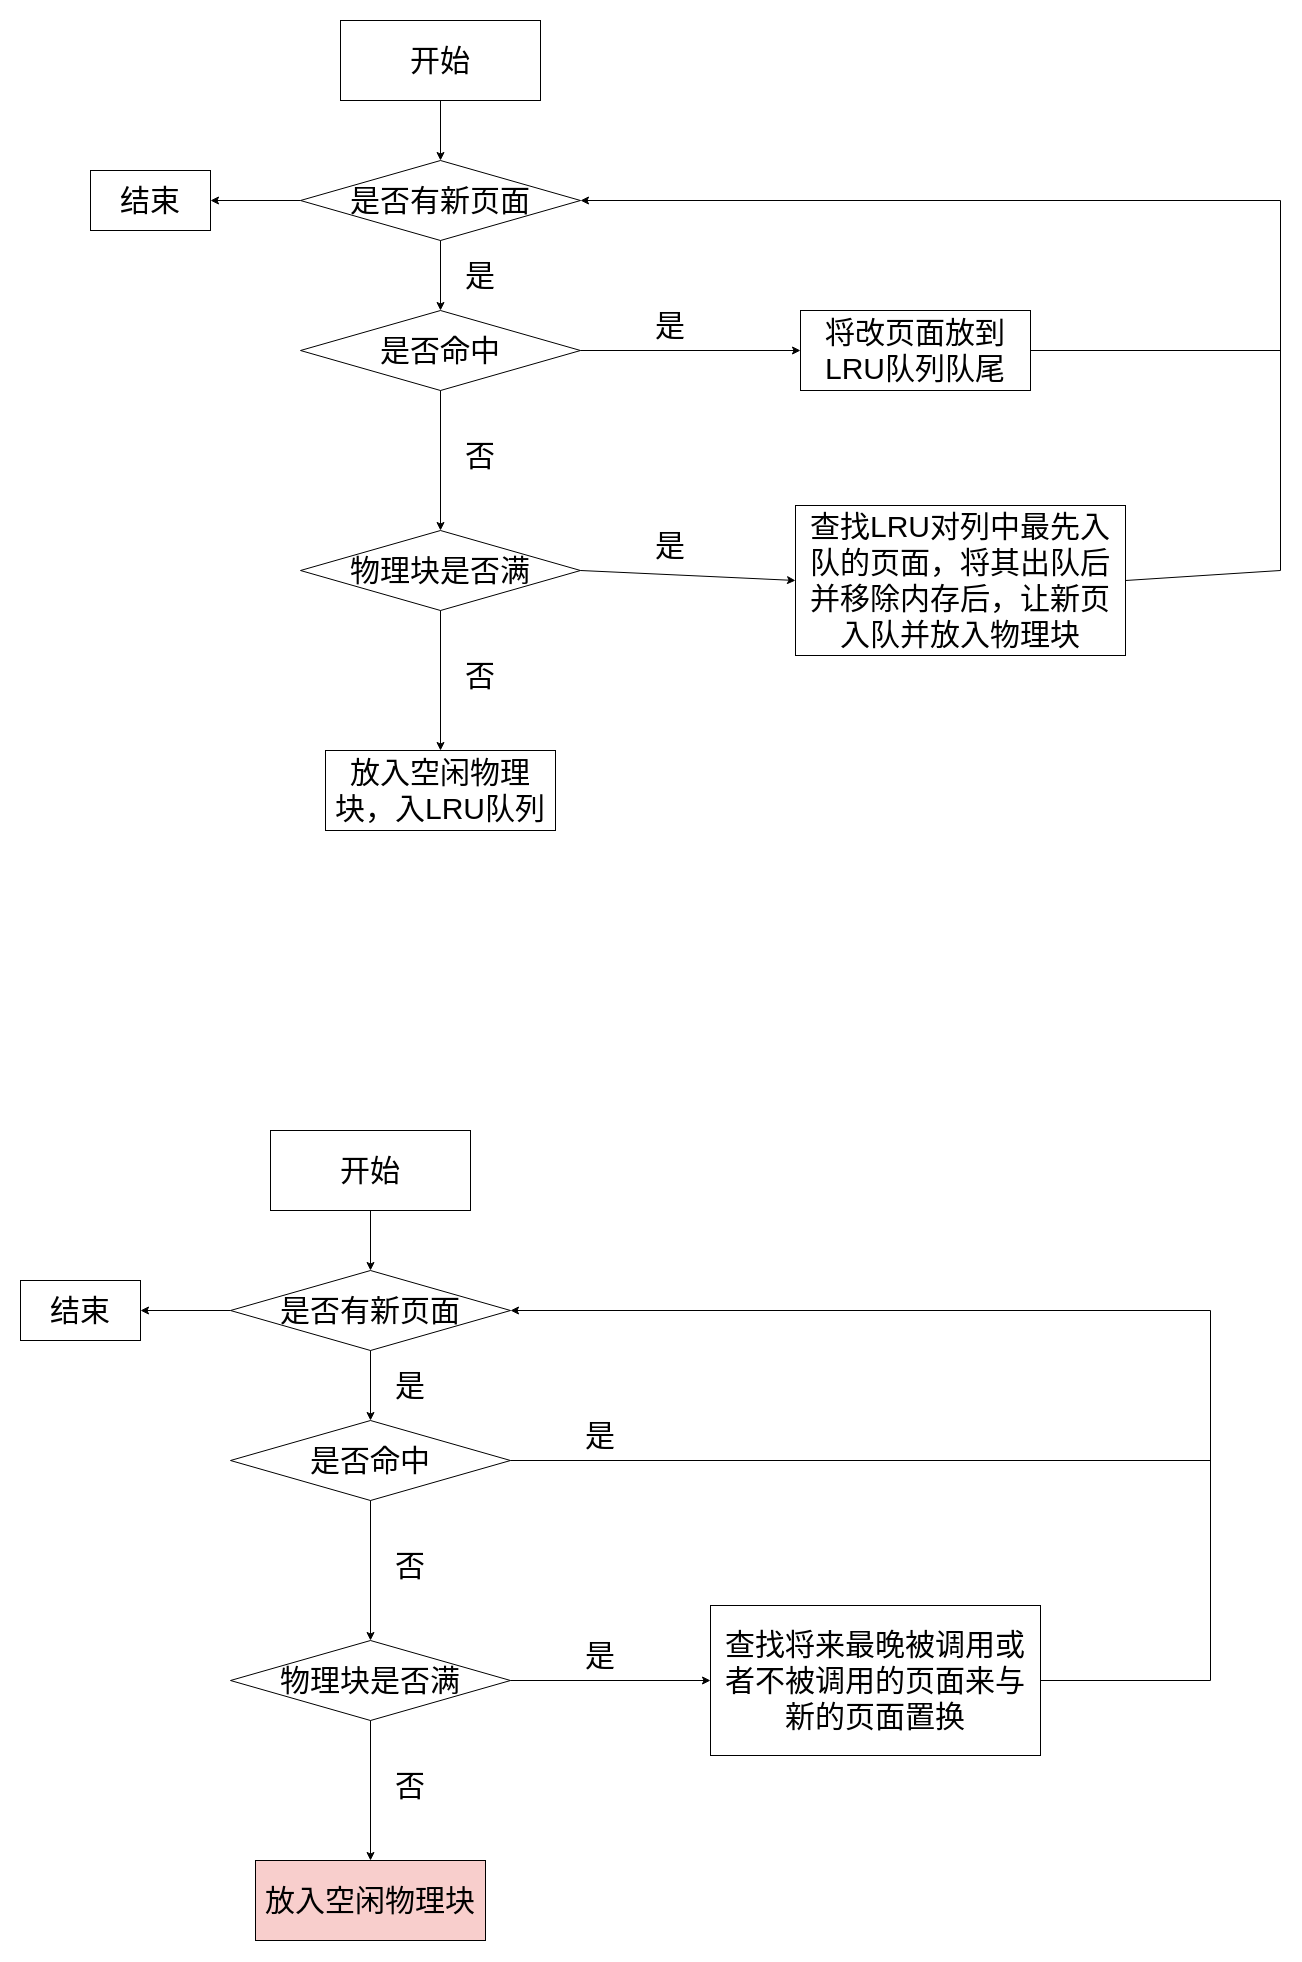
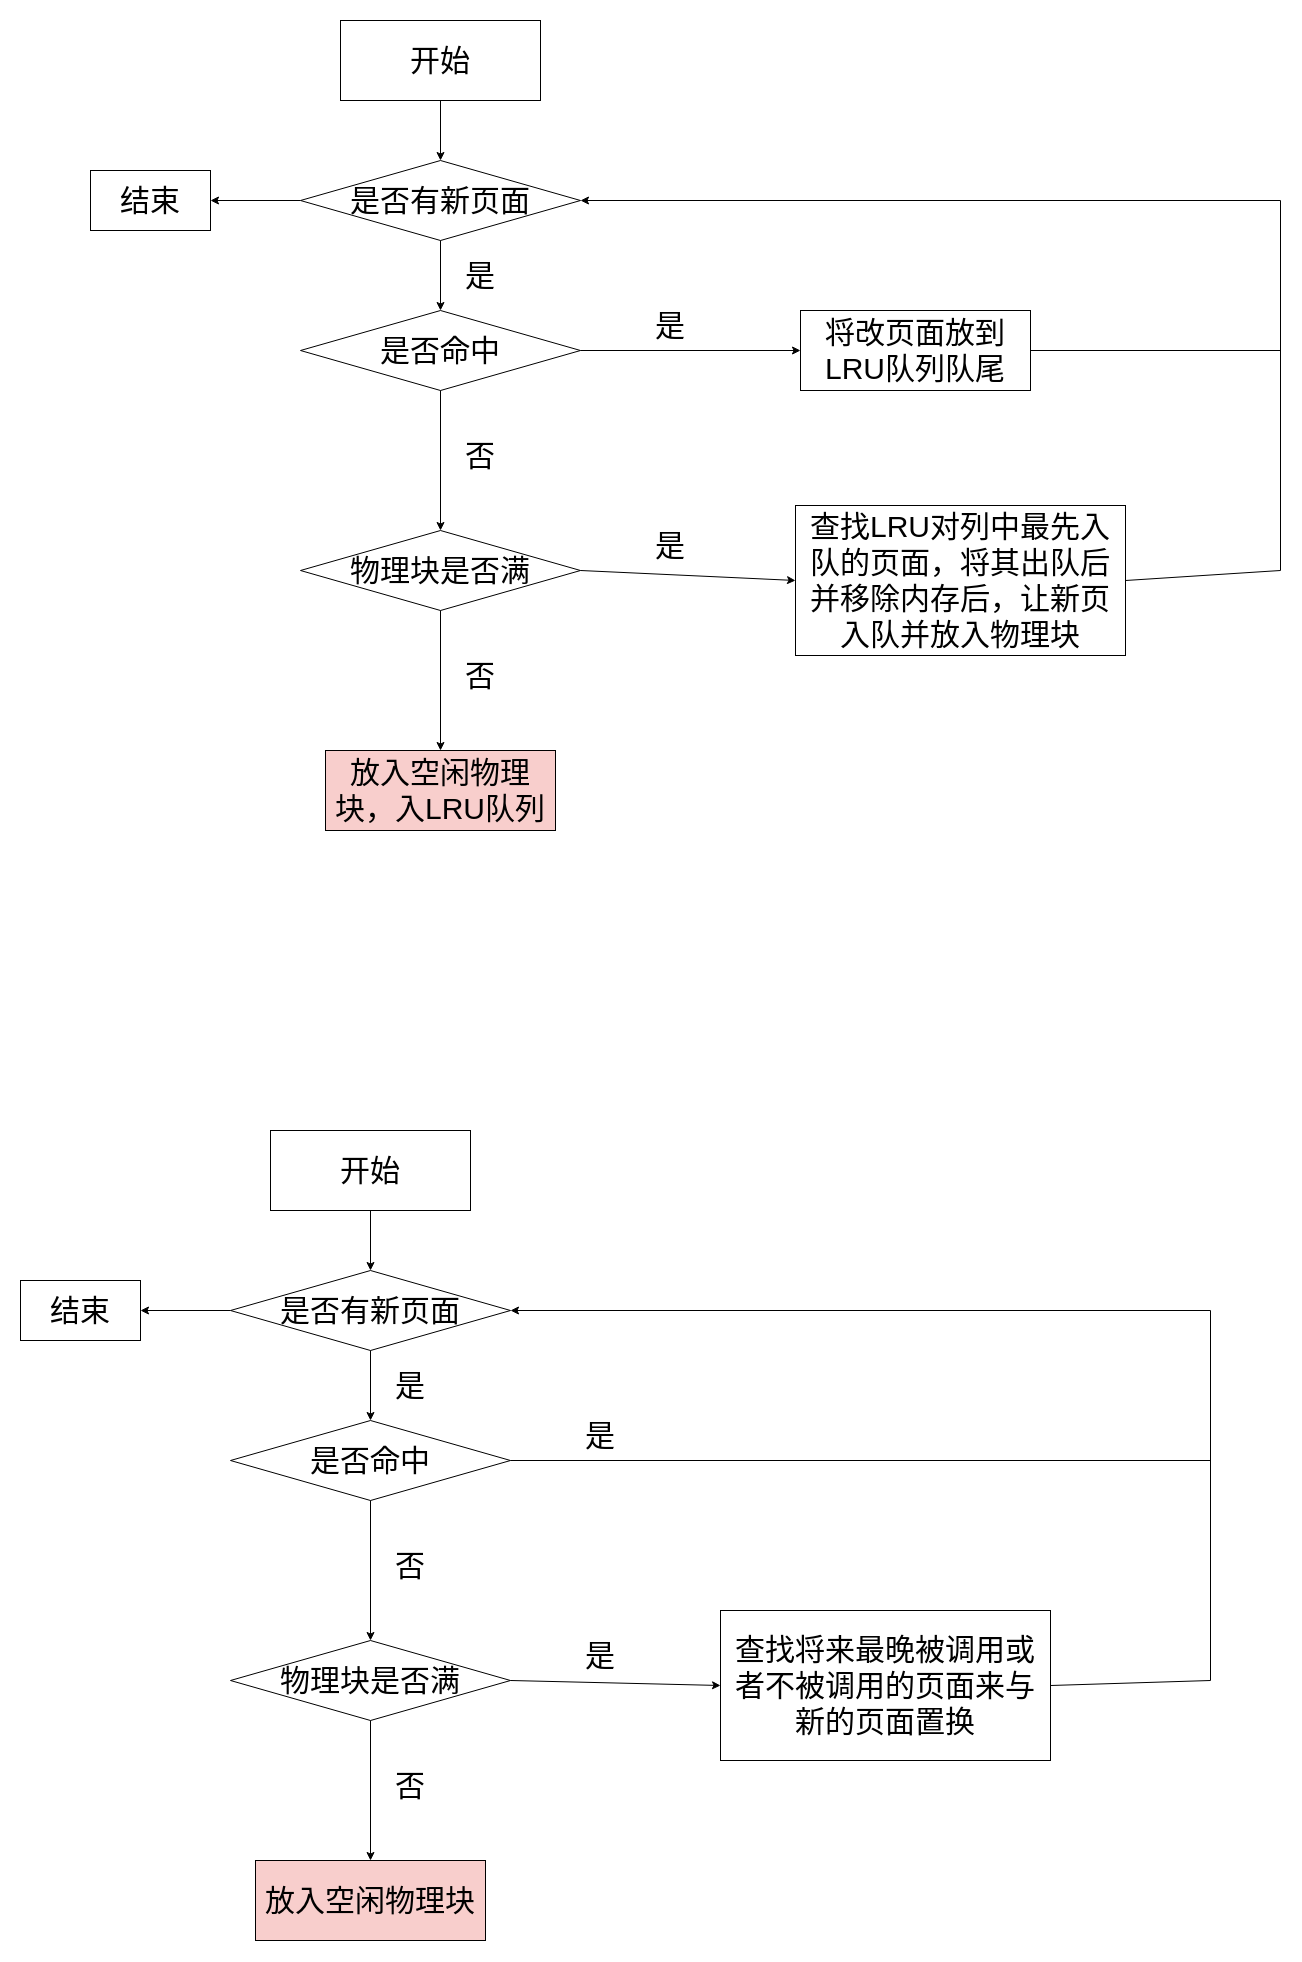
(441, 791) -> (441, 791)
(876, 1681) -> (886, 1686)
